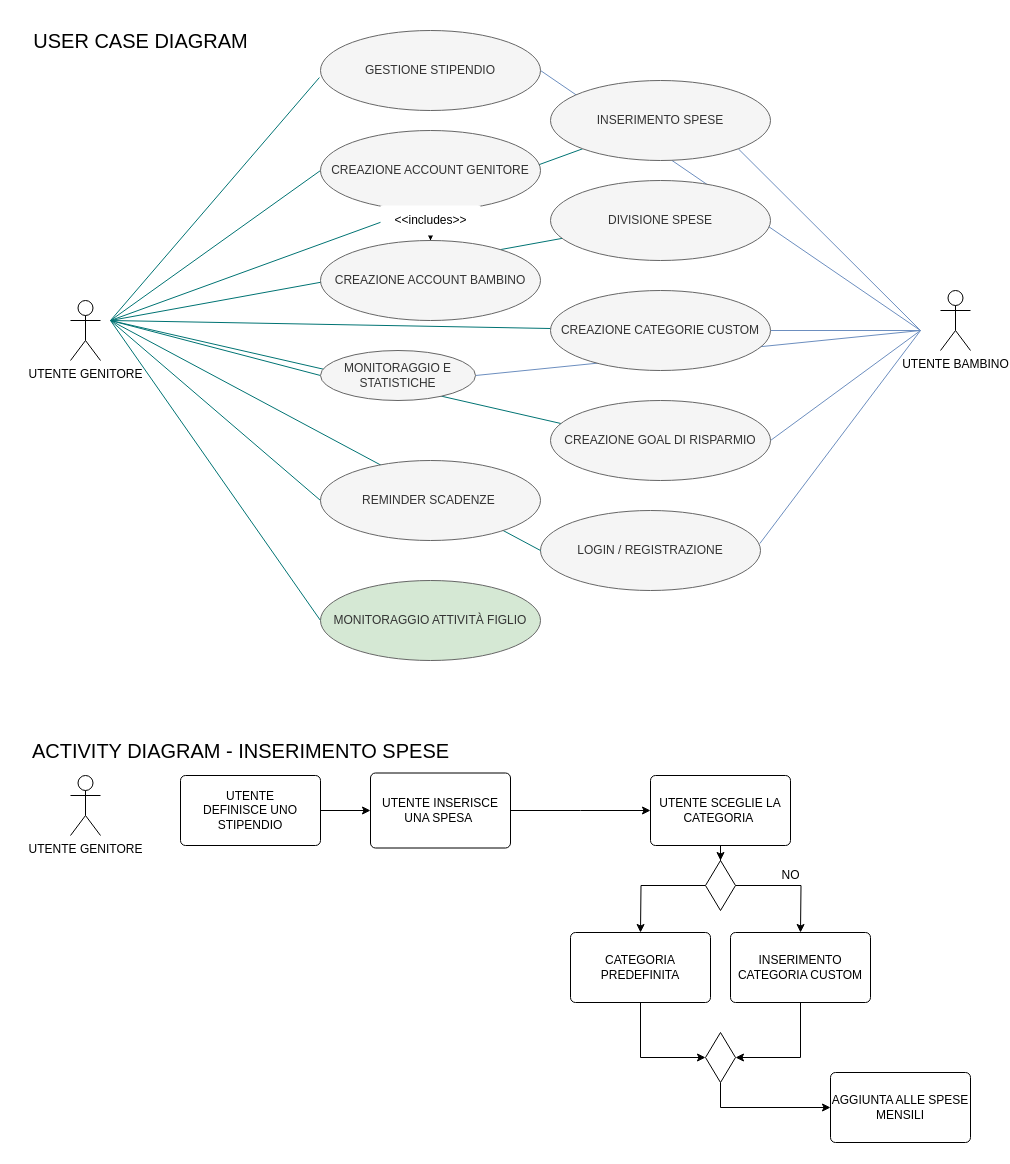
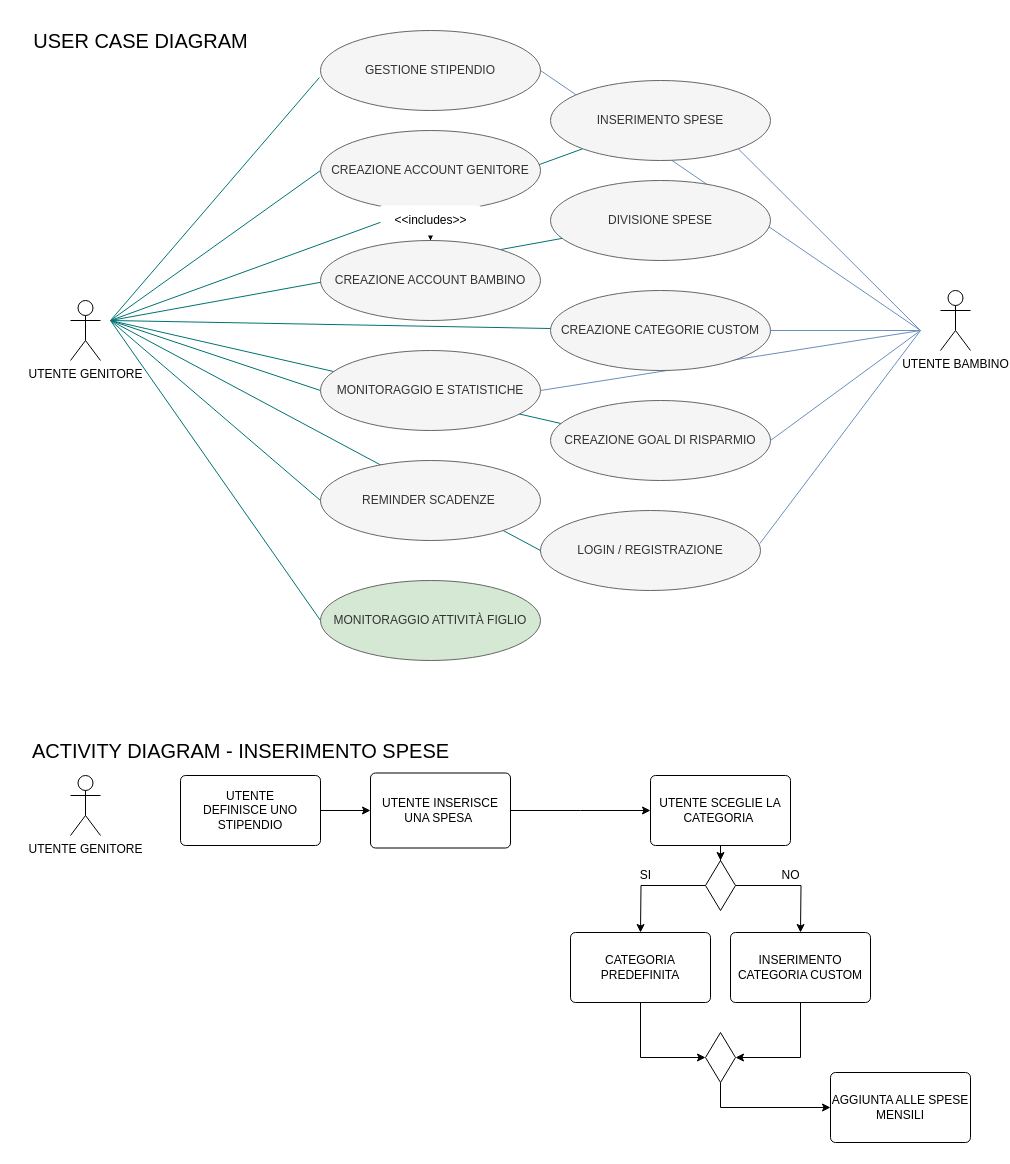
(398, 376) -> (431, 391)
none -> (646, 876)
